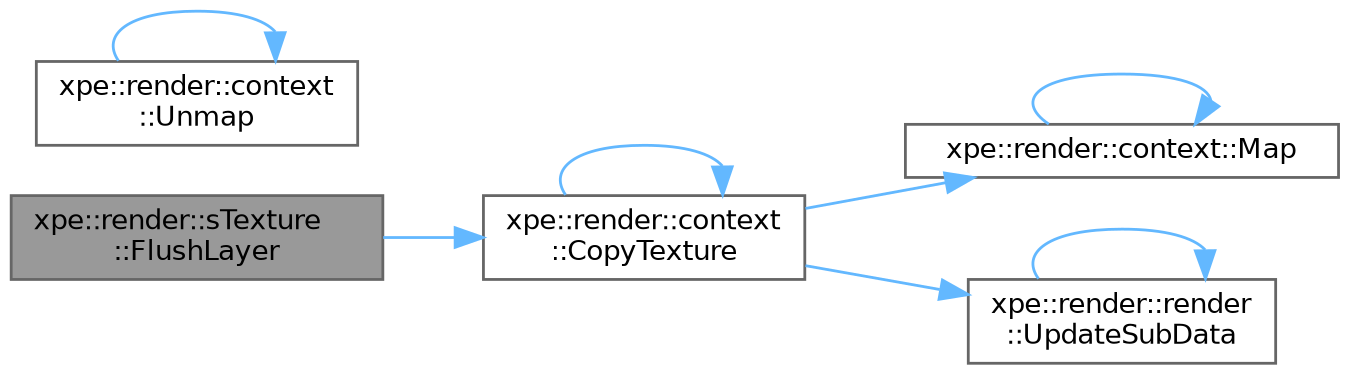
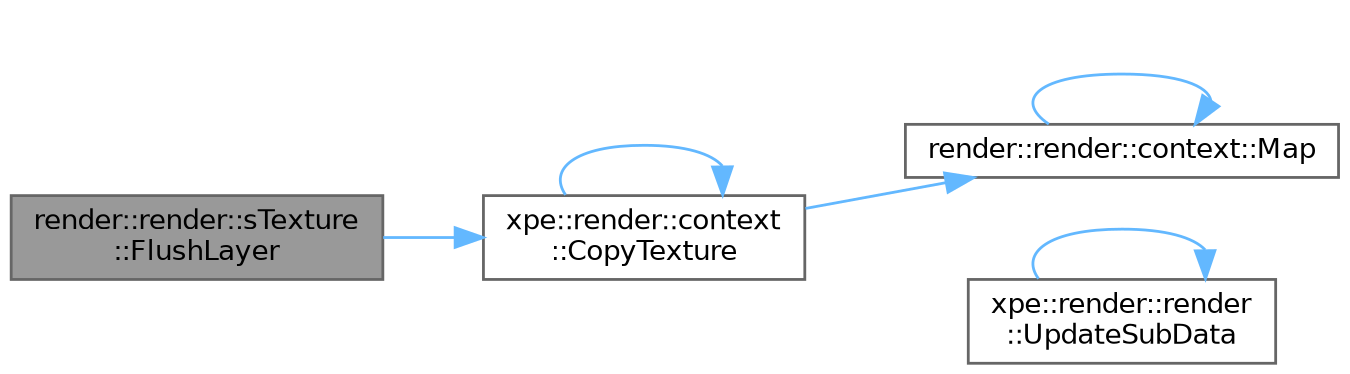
(197, 103) -> none
(1122, 151) -> (1122, 151)
(197, 238) -> (197, 238)
(873, 278) -> none
